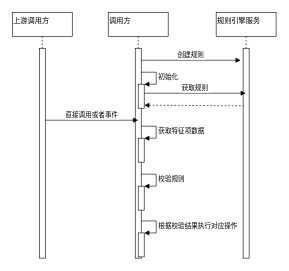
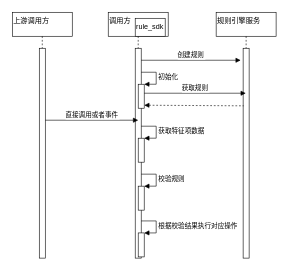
none -> (150, 27)
